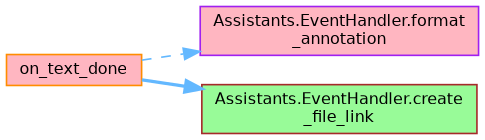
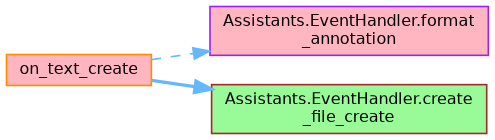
(74, 70) -> (79, 70)
(339, 109) -> (349, 109)
